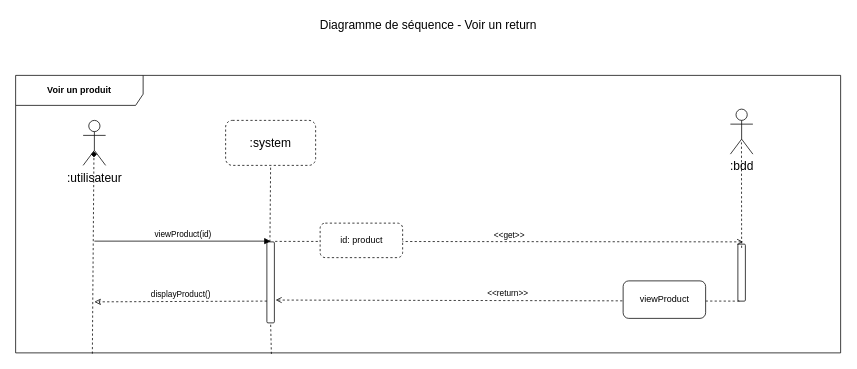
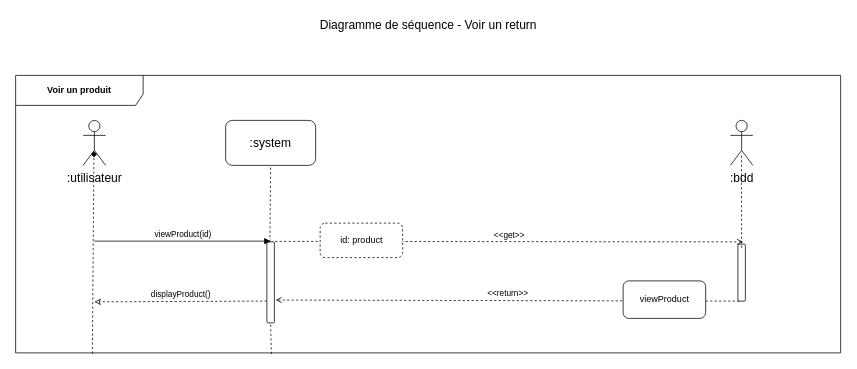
(741, 132) -> (741, 143)
(270, 143) -> (270, 143)
